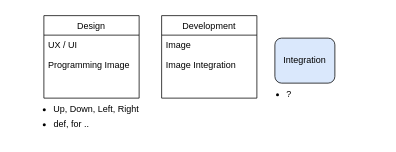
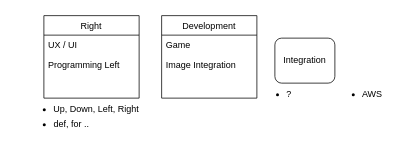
(91, 26) -> (91, 26)
(178, 45) -> (176, 45)
(305, 60) -> (305, 60)
(89, 65) -> (86, 65)
none -> (357, 94)
